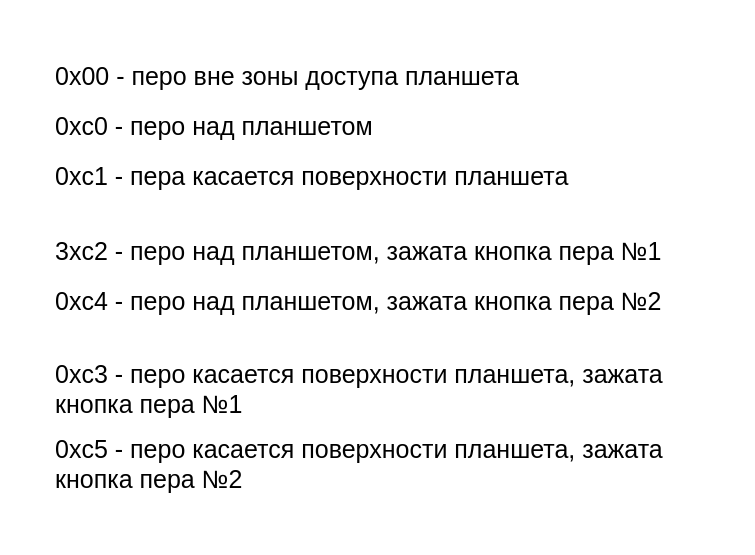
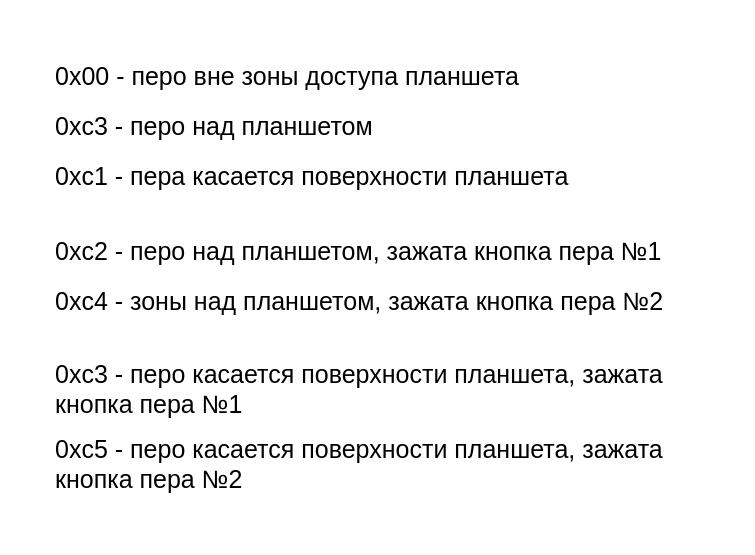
(218, 126) -> (218, 126)
(363, 251) -> (363, 251)
(363, 301) -> (363, 301)
